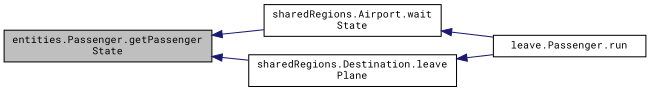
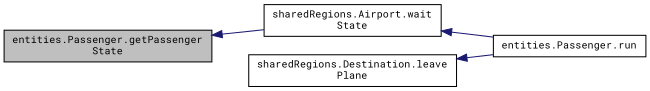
(570, 46) -> (570, 46)
(235, 59) -> none
